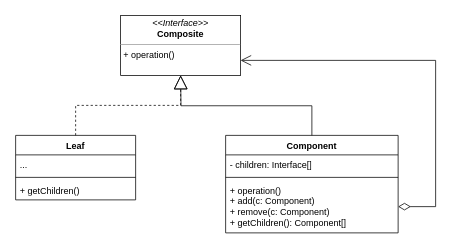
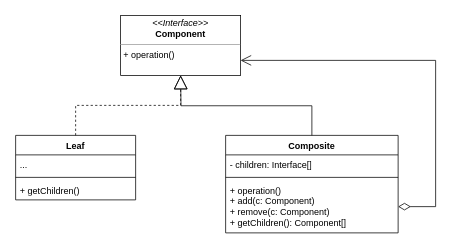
(153, 32) -> (153, 32)
(312, 146) -> (312, 146)
